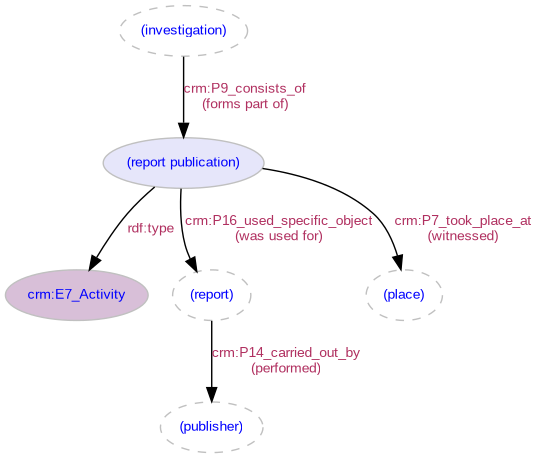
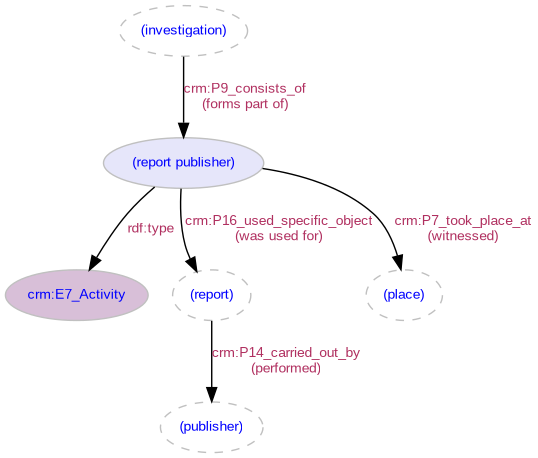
(184, 163) -> (184, 163)
